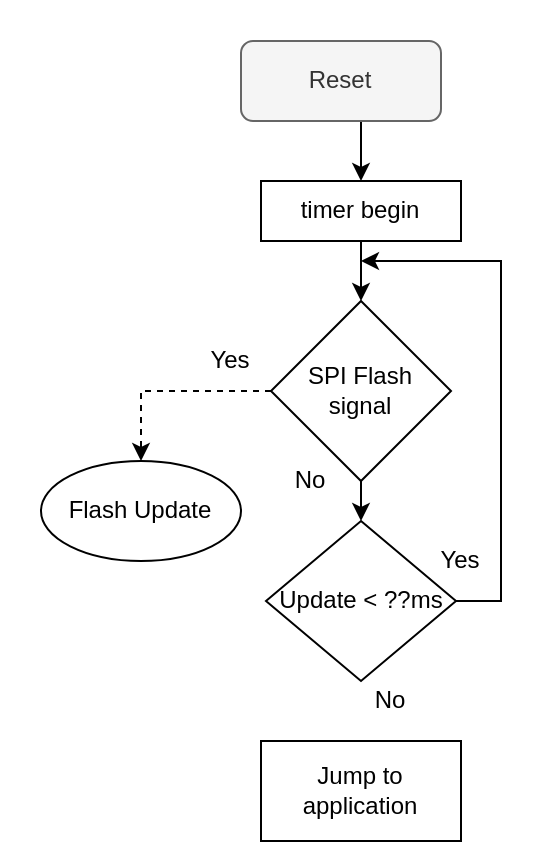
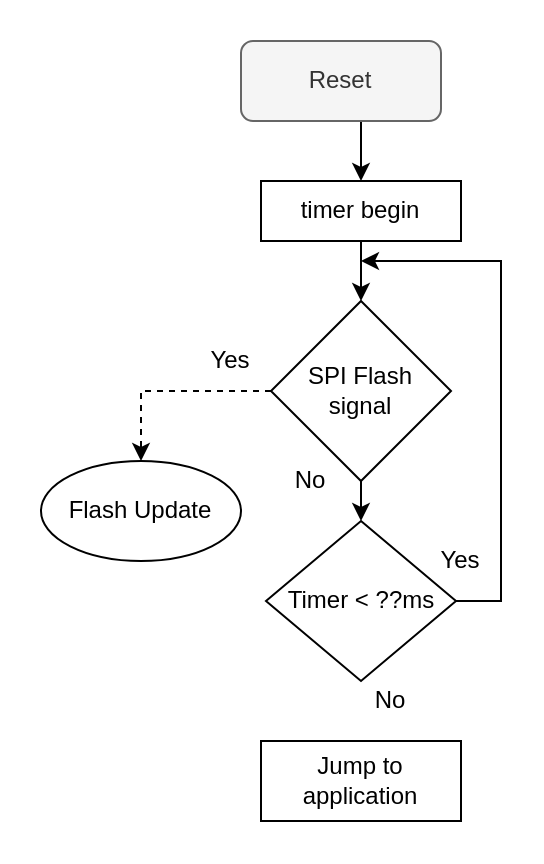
(362, 601) -> (362, 601)
(361, 791) -> (361, 781)
